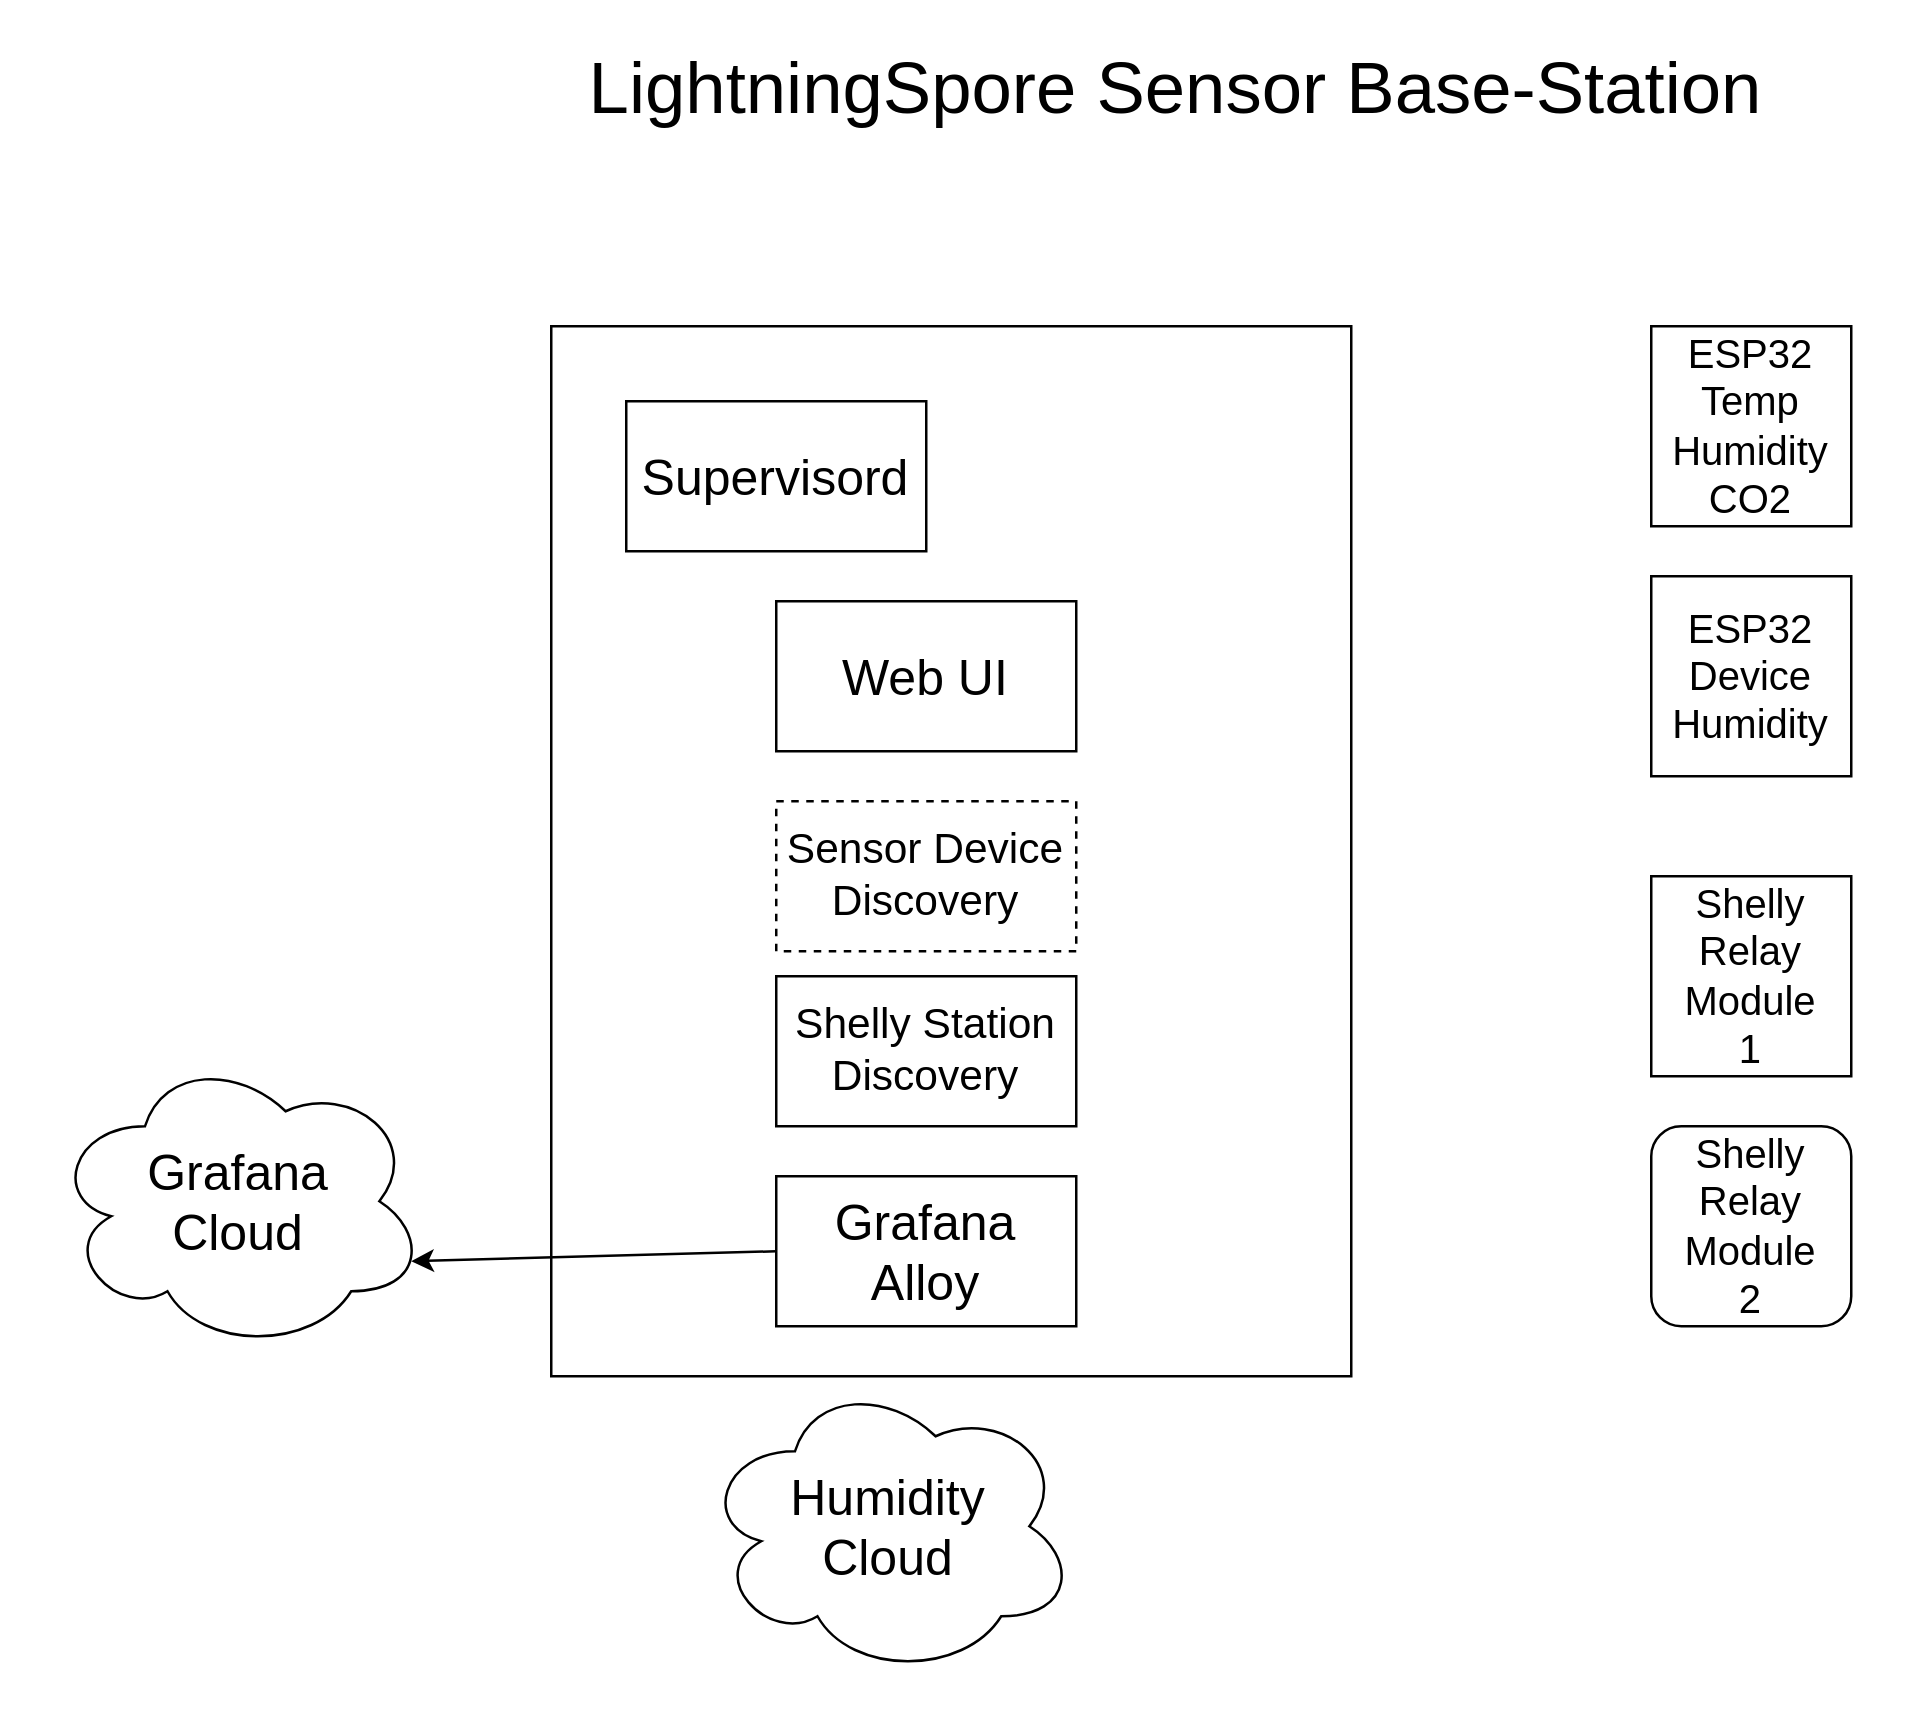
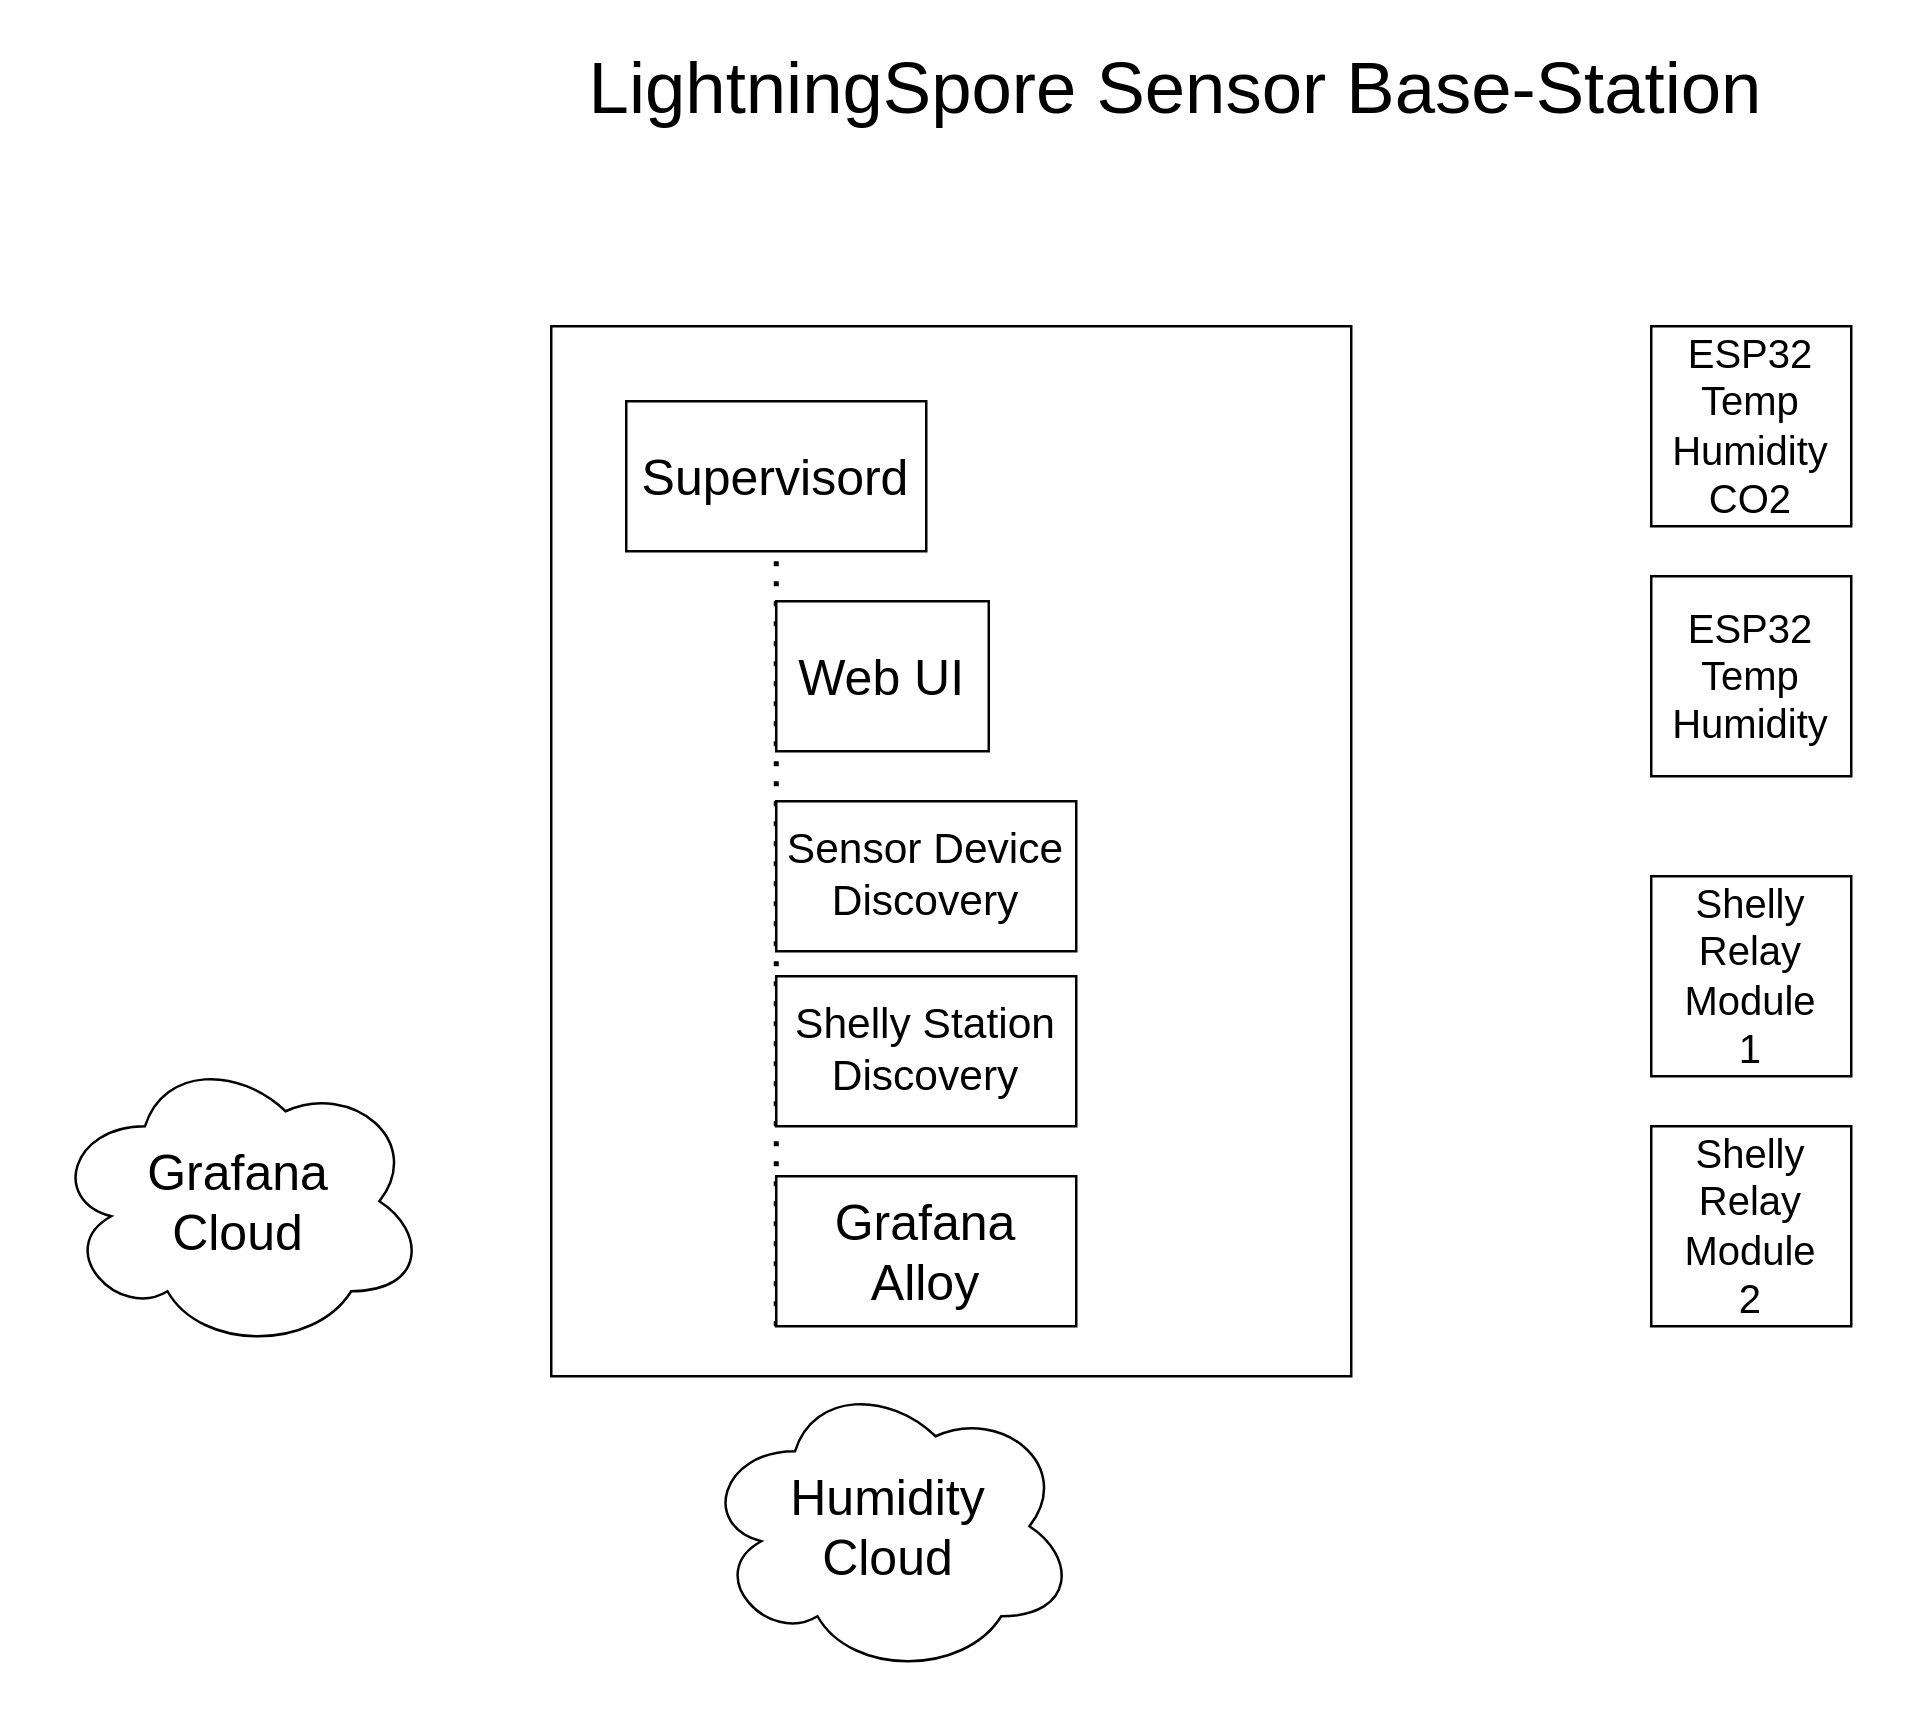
(926, 676) -> (883, 676)
(1751, 676) -> (1751, 676)
(926, 876) -> (926, 876)
none -> (776, 883)
(1751, 1226) -> (1751, 1226)
(599, 1256) -> none
